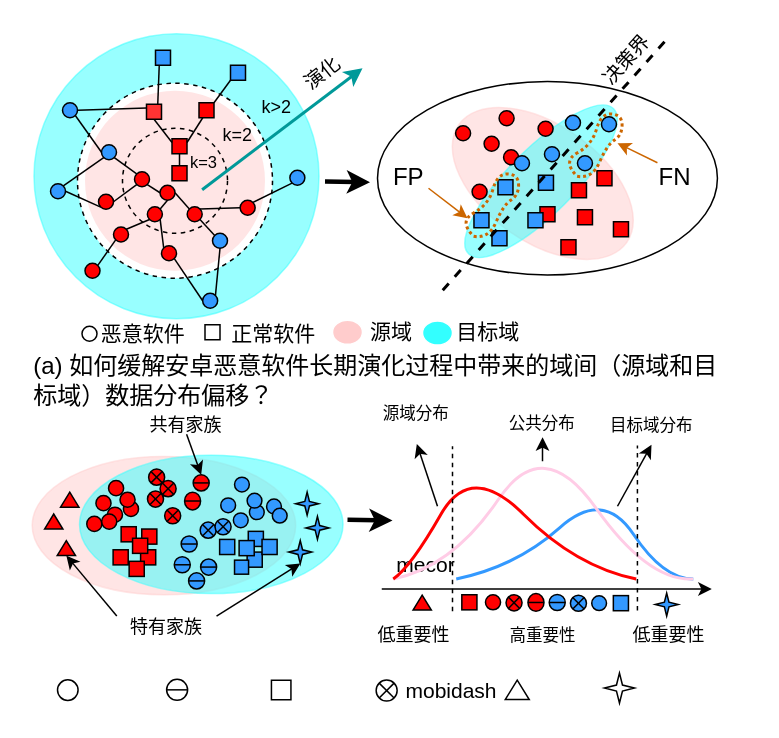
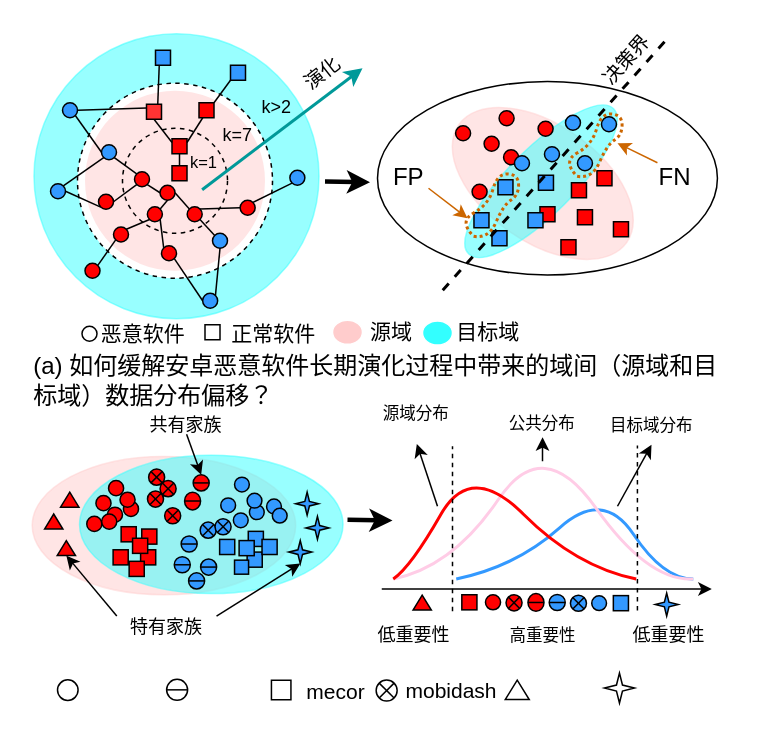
(238, 136) -> (238, 136)
(204, 163) -> (204, 163)
(425, 563) -> (335, 690)
